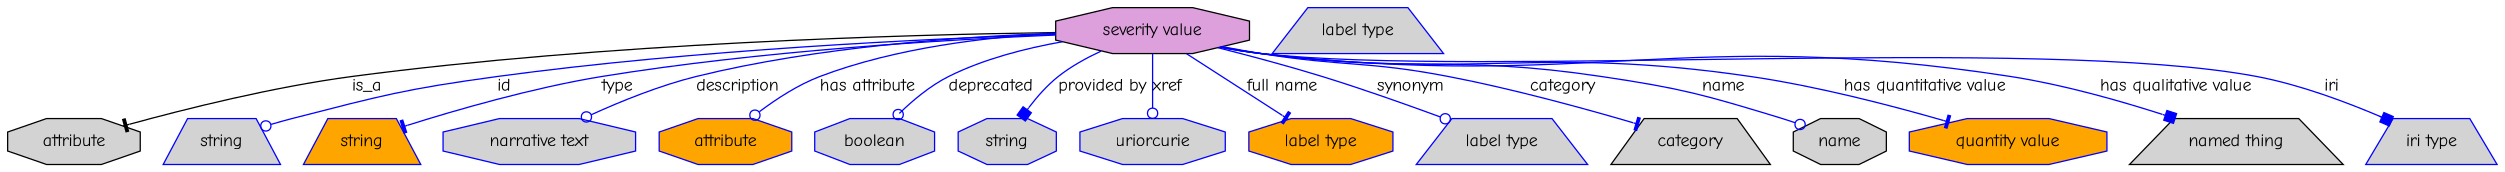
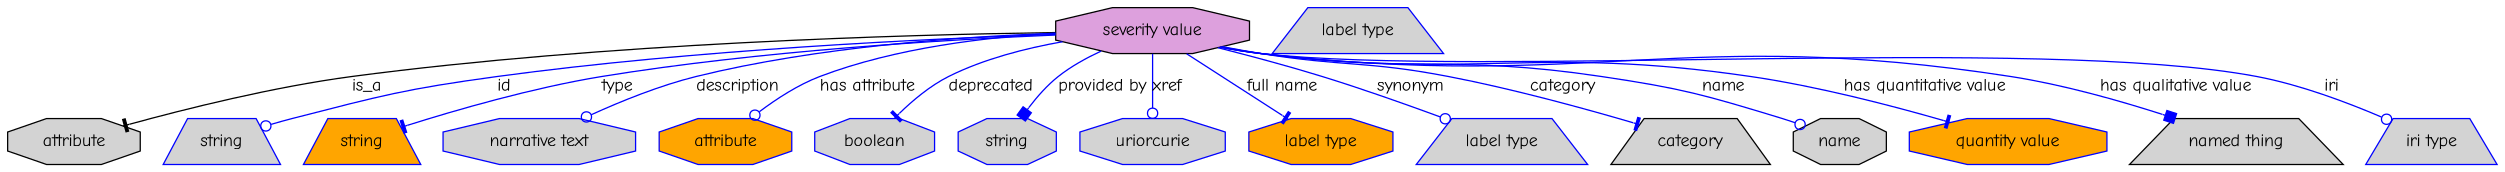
(1950, 58) -> (1950, 58)
(975, 65) -> (975, 65)
